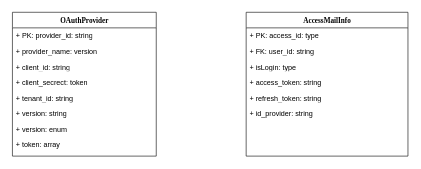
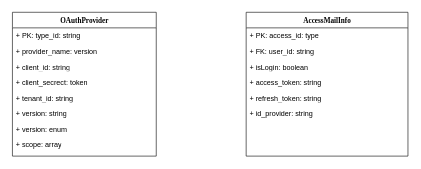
(59, 36) -> (52, 36)
(275, 68) -> (281, 68)
(41, 146) -> (41, 146)
